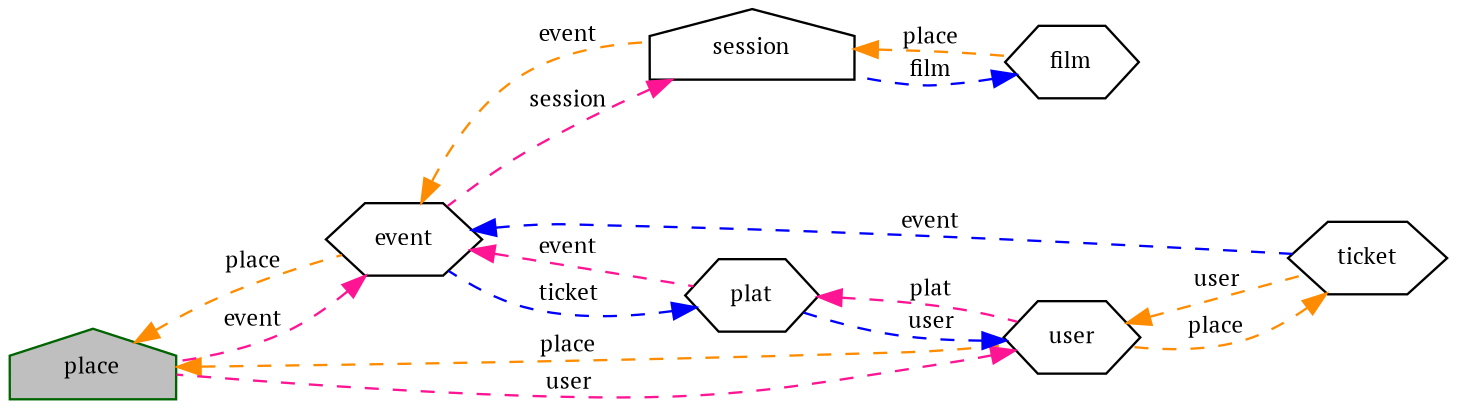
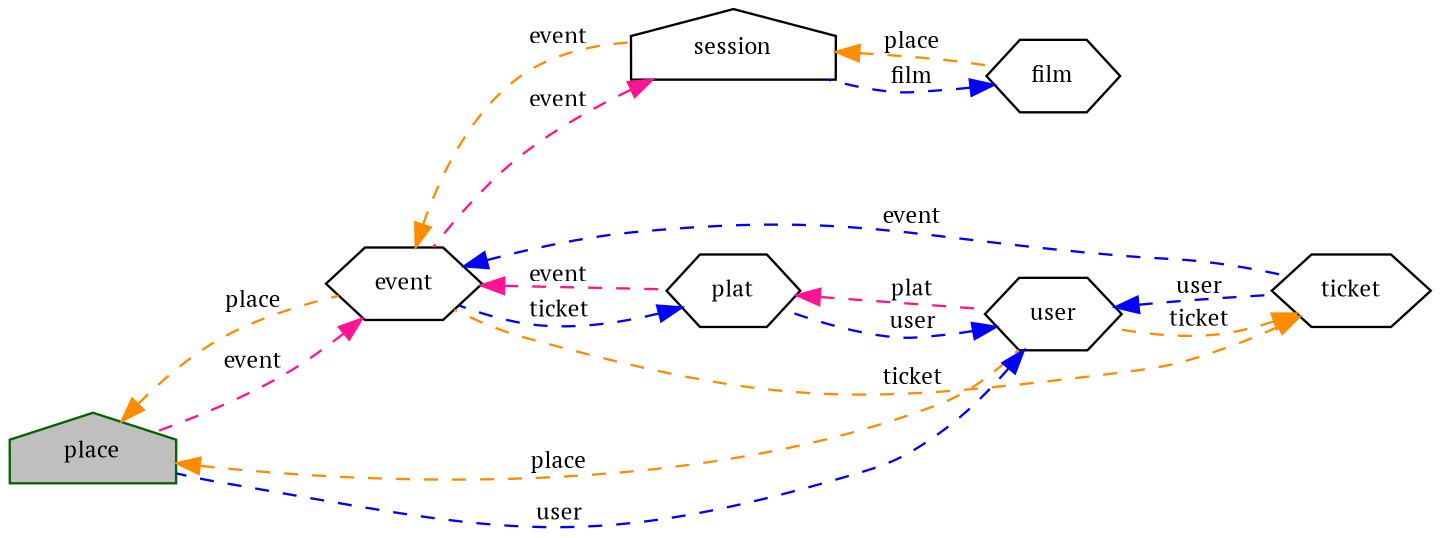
(566, 101) -> (557, 101)
(1228, 296) -> (1207, 299)
(1214, 327) -> (1197, 320)
none -> (865, 394)
(585, 397) -> (611, 524)
